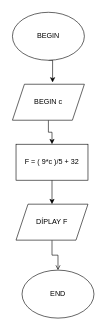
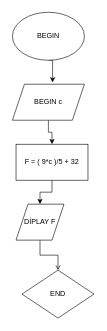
(52, 222) -> (40, 222)
(58, 294) -> (58, 294)
